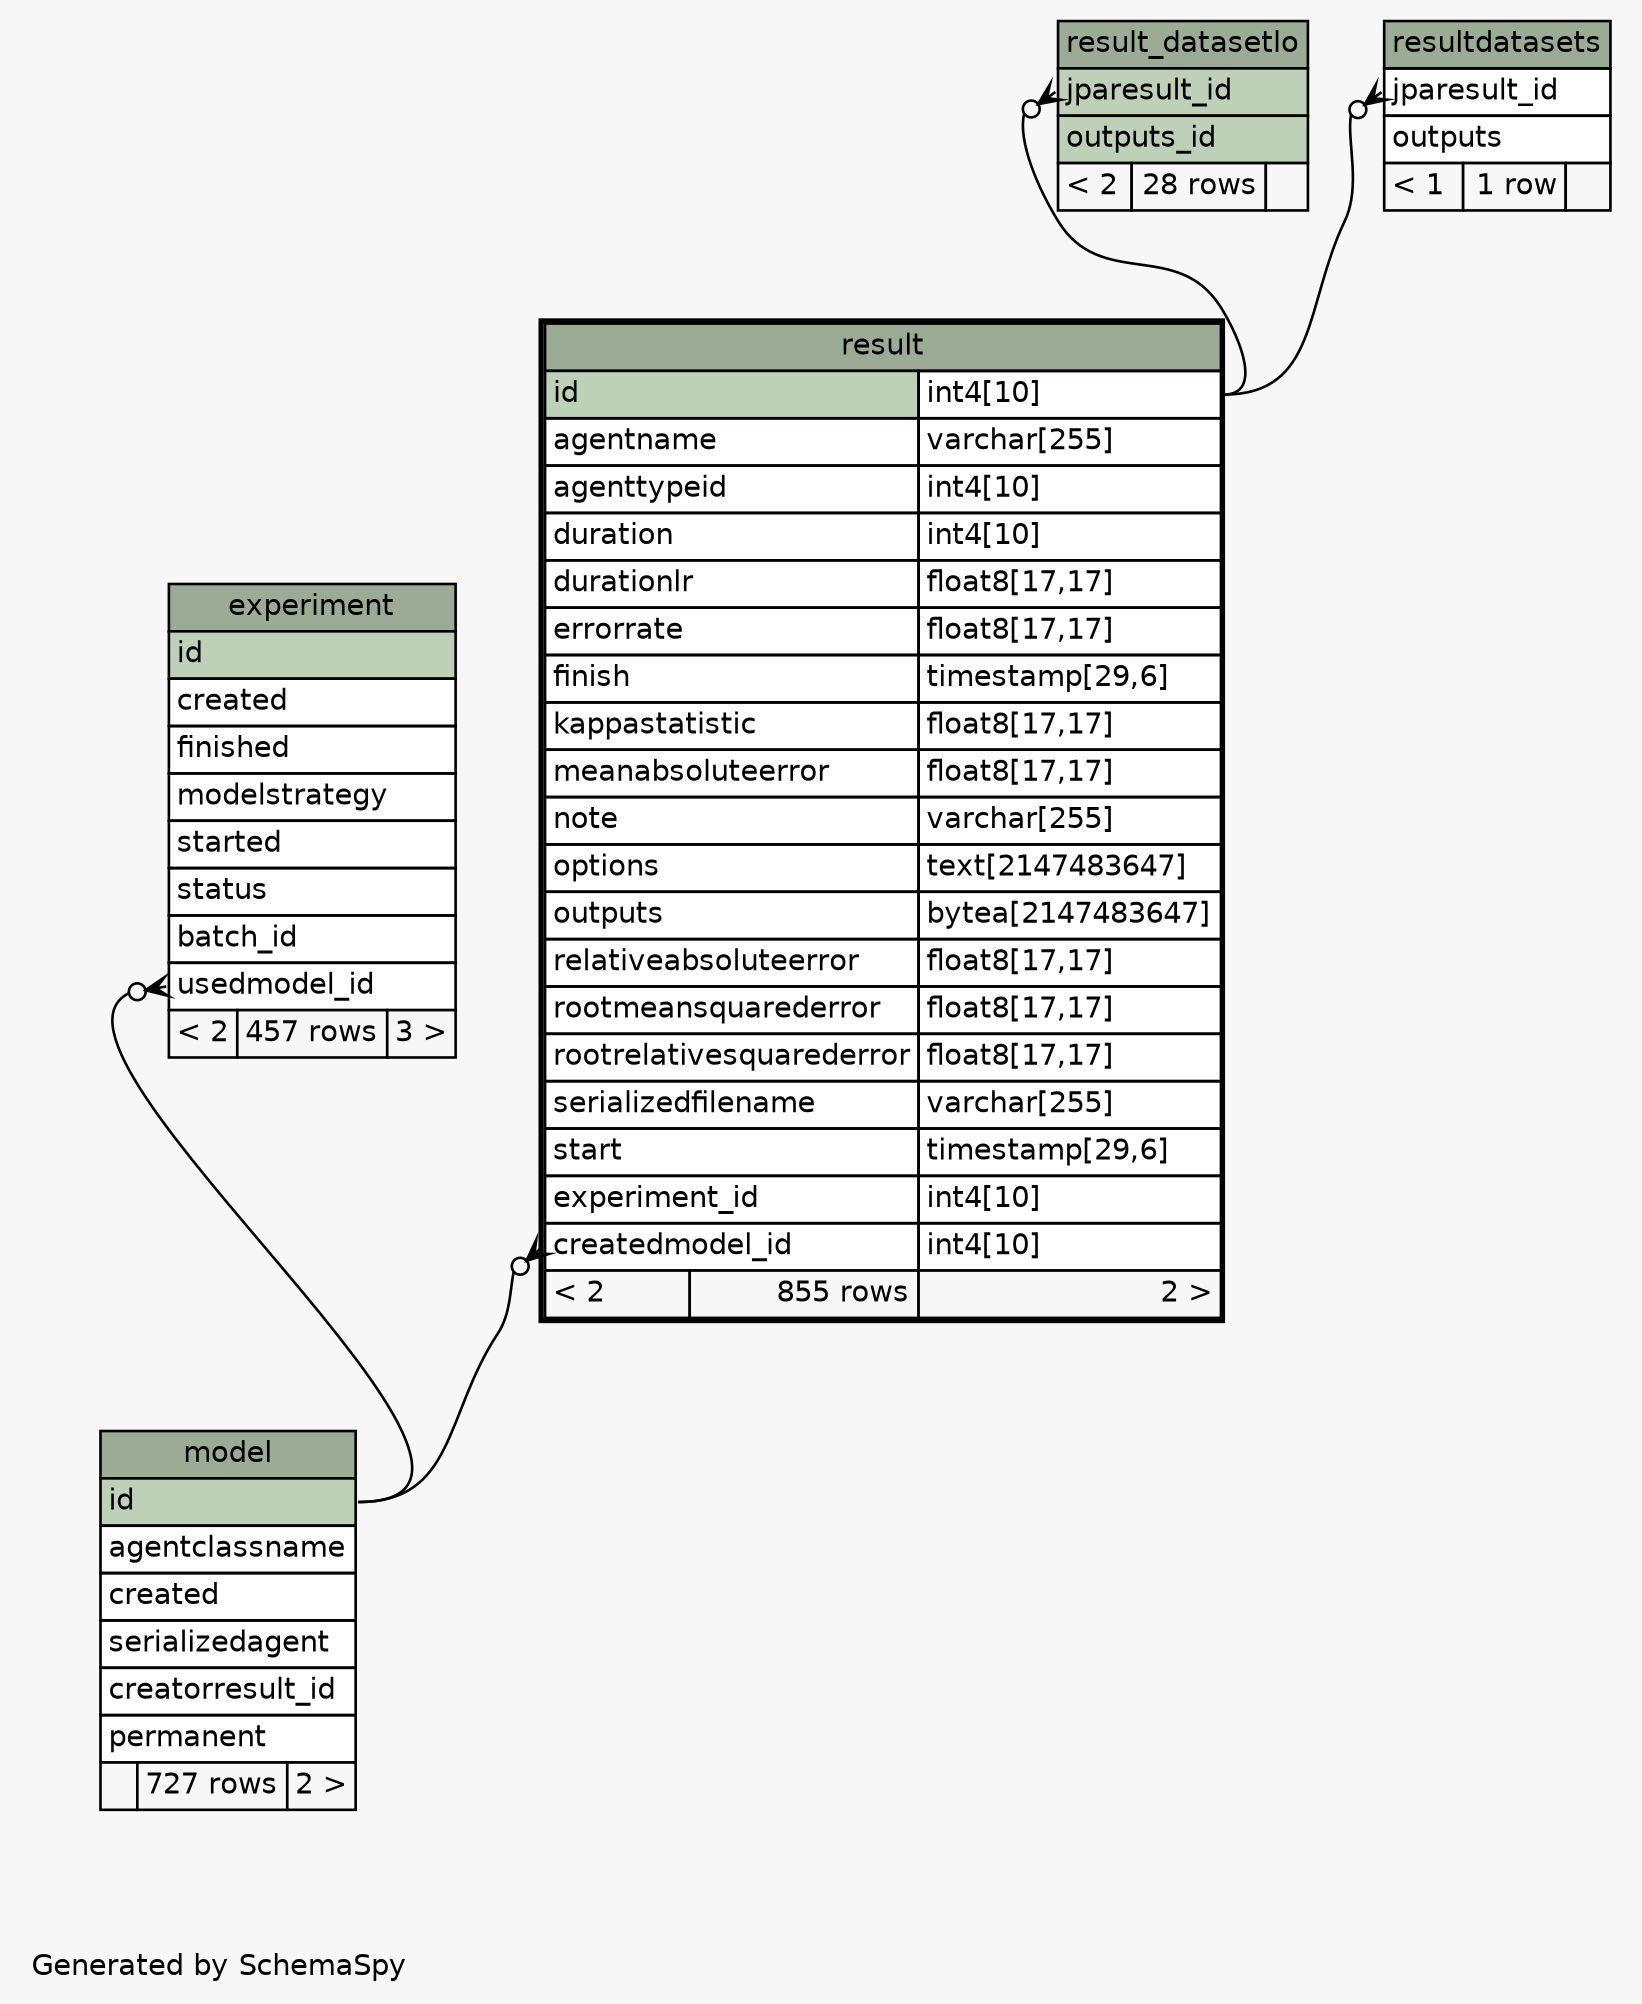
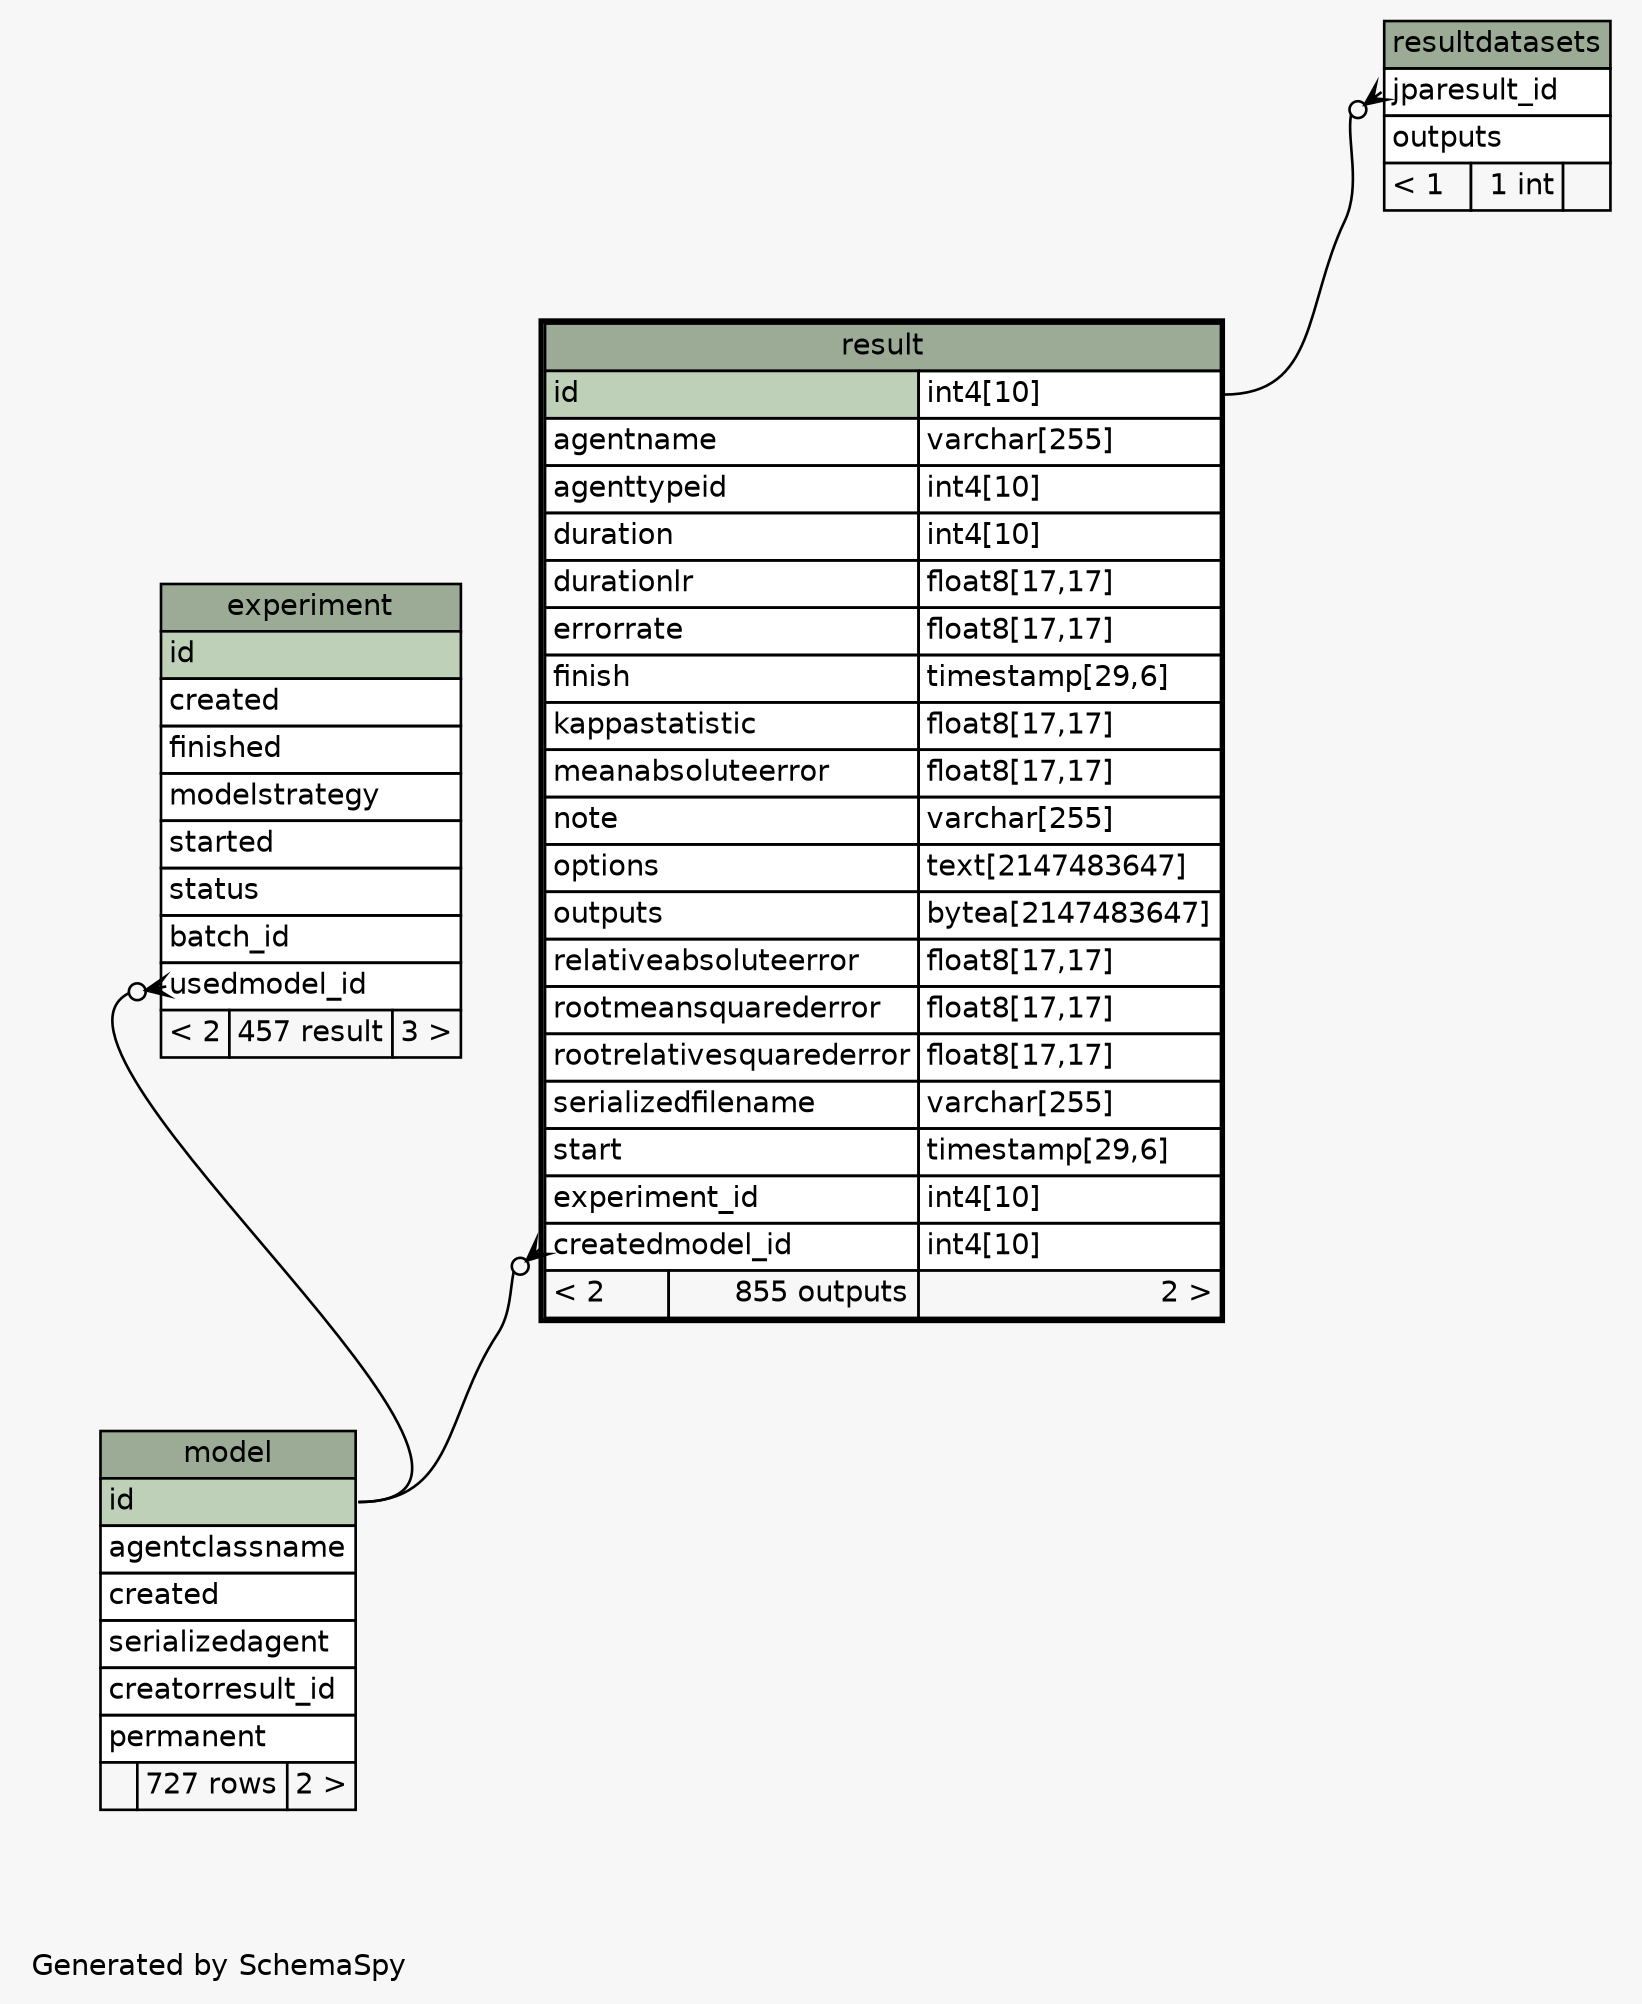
(1182, 116) -> none
(1517, 185) -> (1522, 185)
(312, 1032) -> (311, 1032)
(844, 1293) -> (823, 1293)
